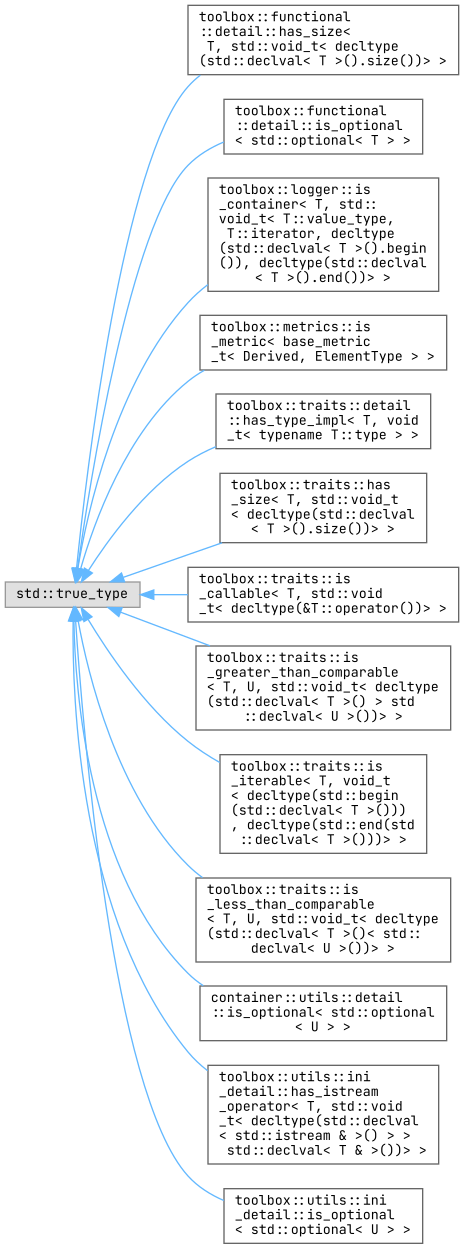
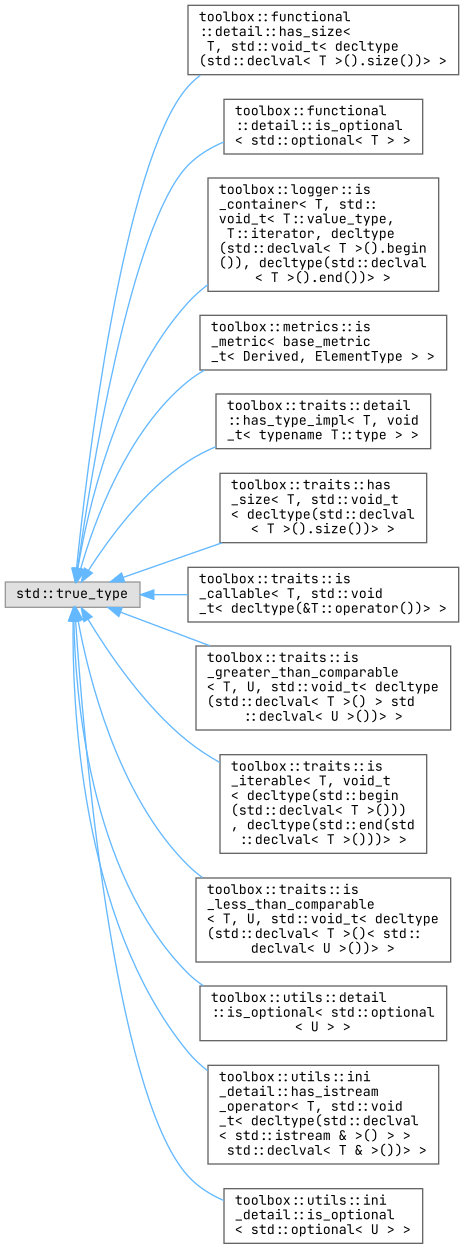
(323, 1013) -> (323, 1013)
